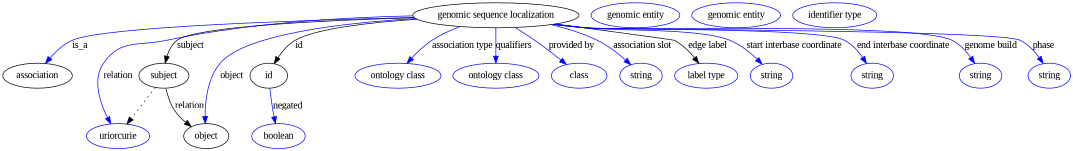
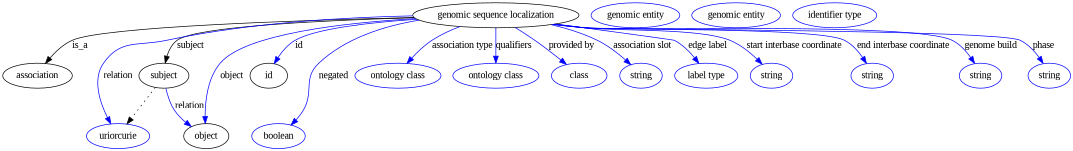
(228, 24) -> (228, 24)
(310, 34) -> (310, 34)
(632, 34) -> (632, 34)
(272, 103) -> (338, 49)
(173, 107) -> (173, 107)
